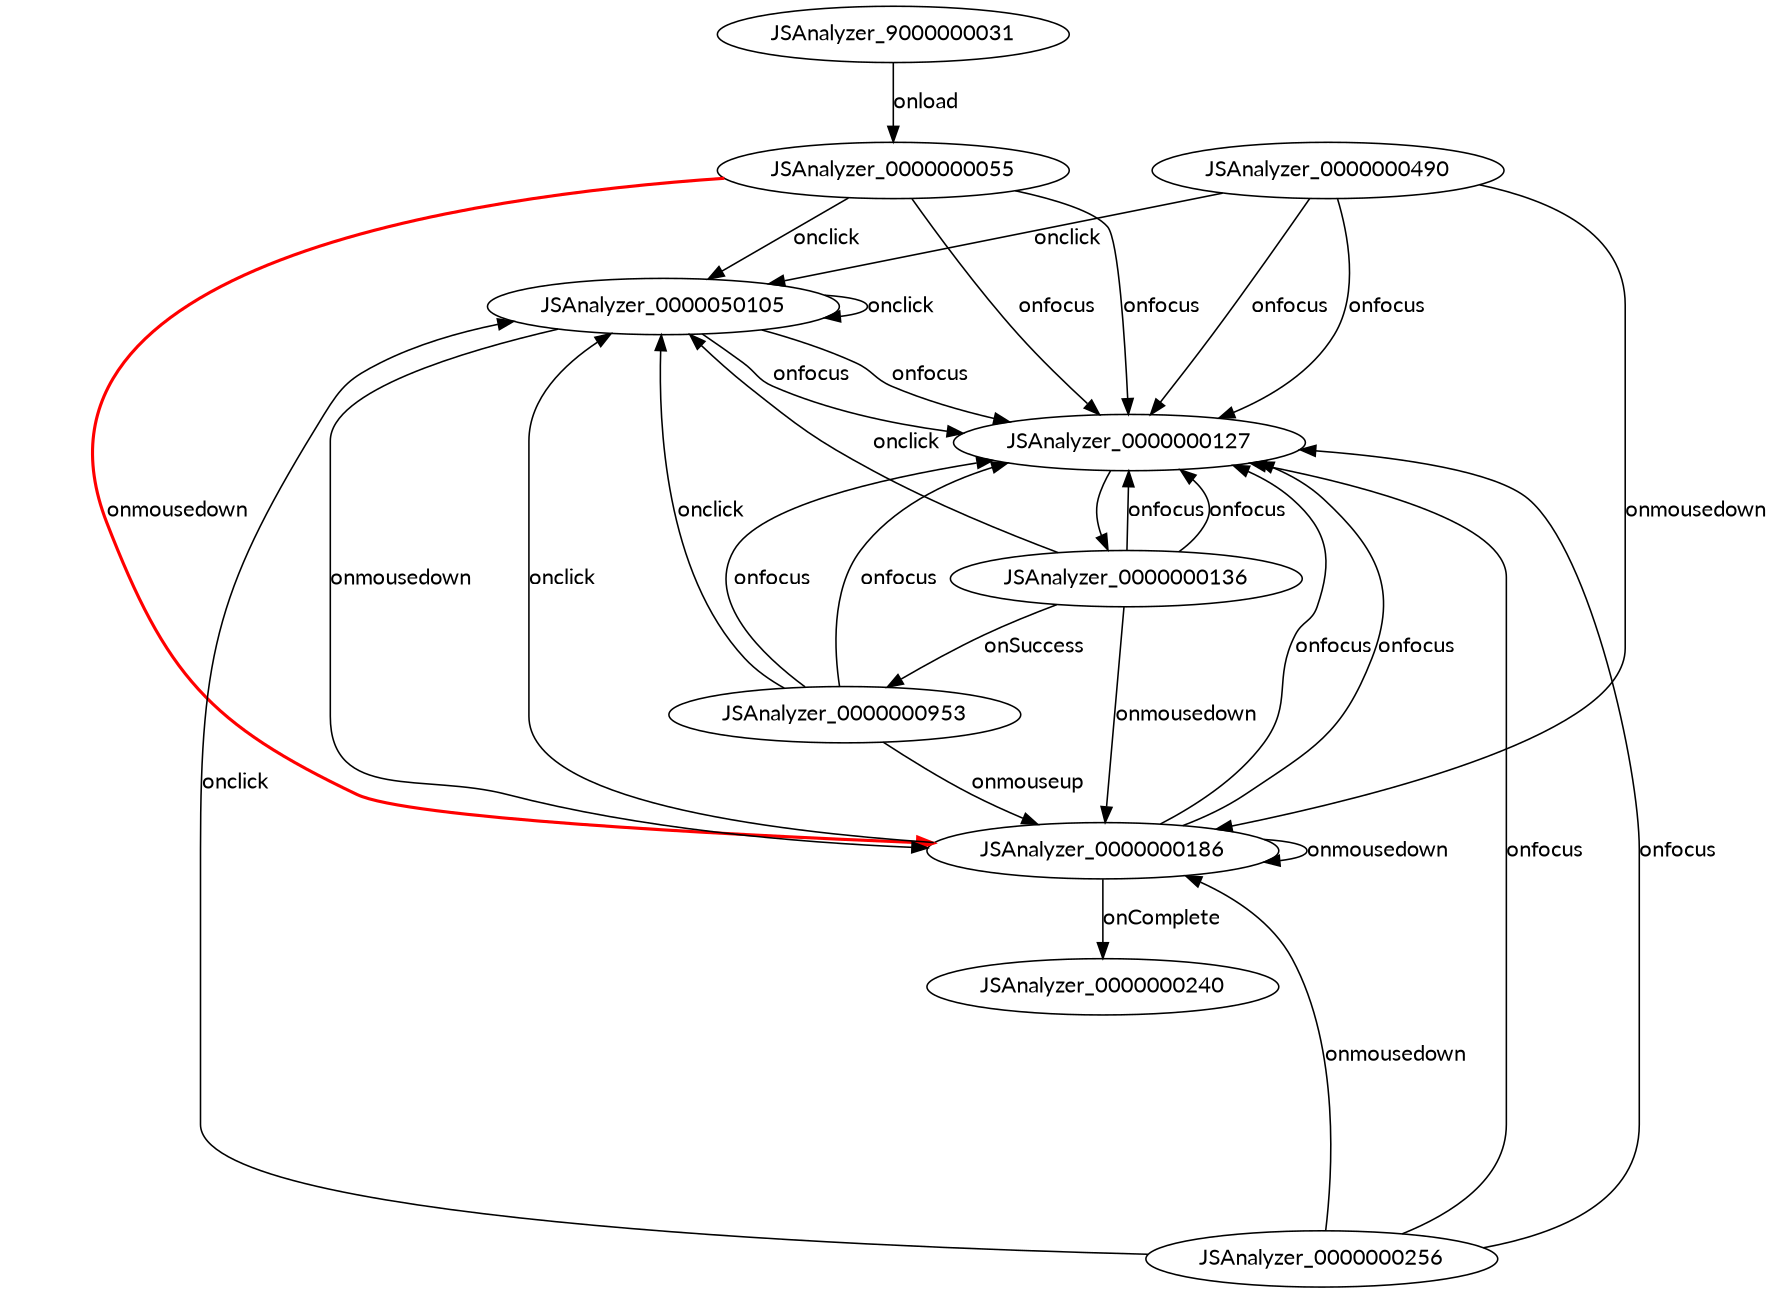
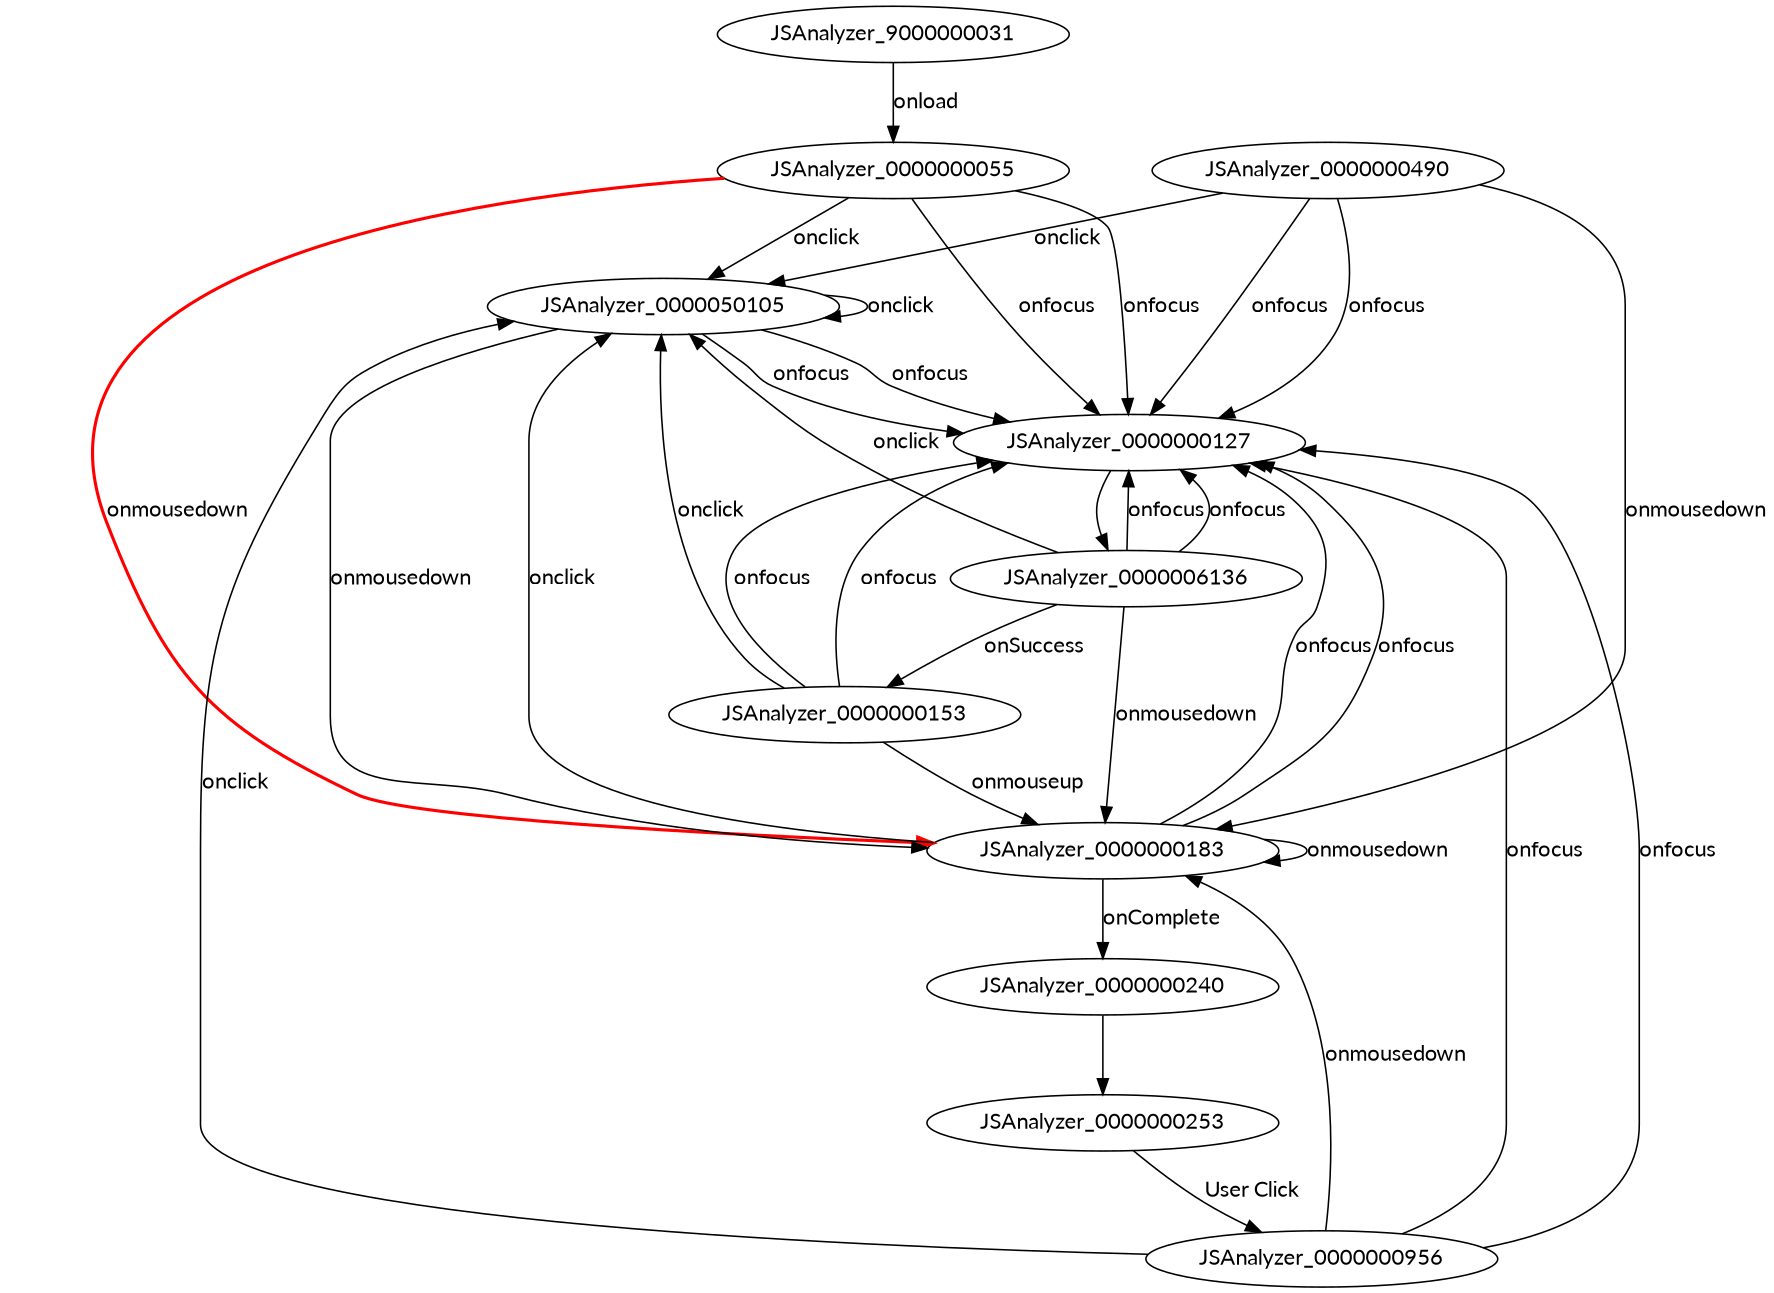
(1126, 579) -> (1126, 579)
(845, 715) -> (845, 715)
(1103, 851) -> (1103, 851)
none -> (1103, 1123)
(1322, 1259) -> (1322, 1259)
